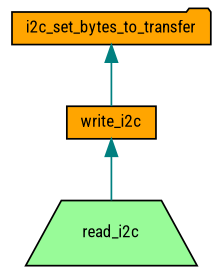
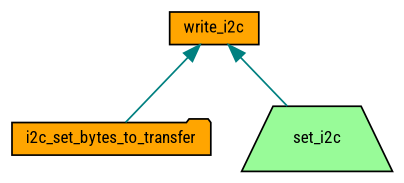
(111, 84) -> (157, 90)
(111, 233) -> (317, 139)
